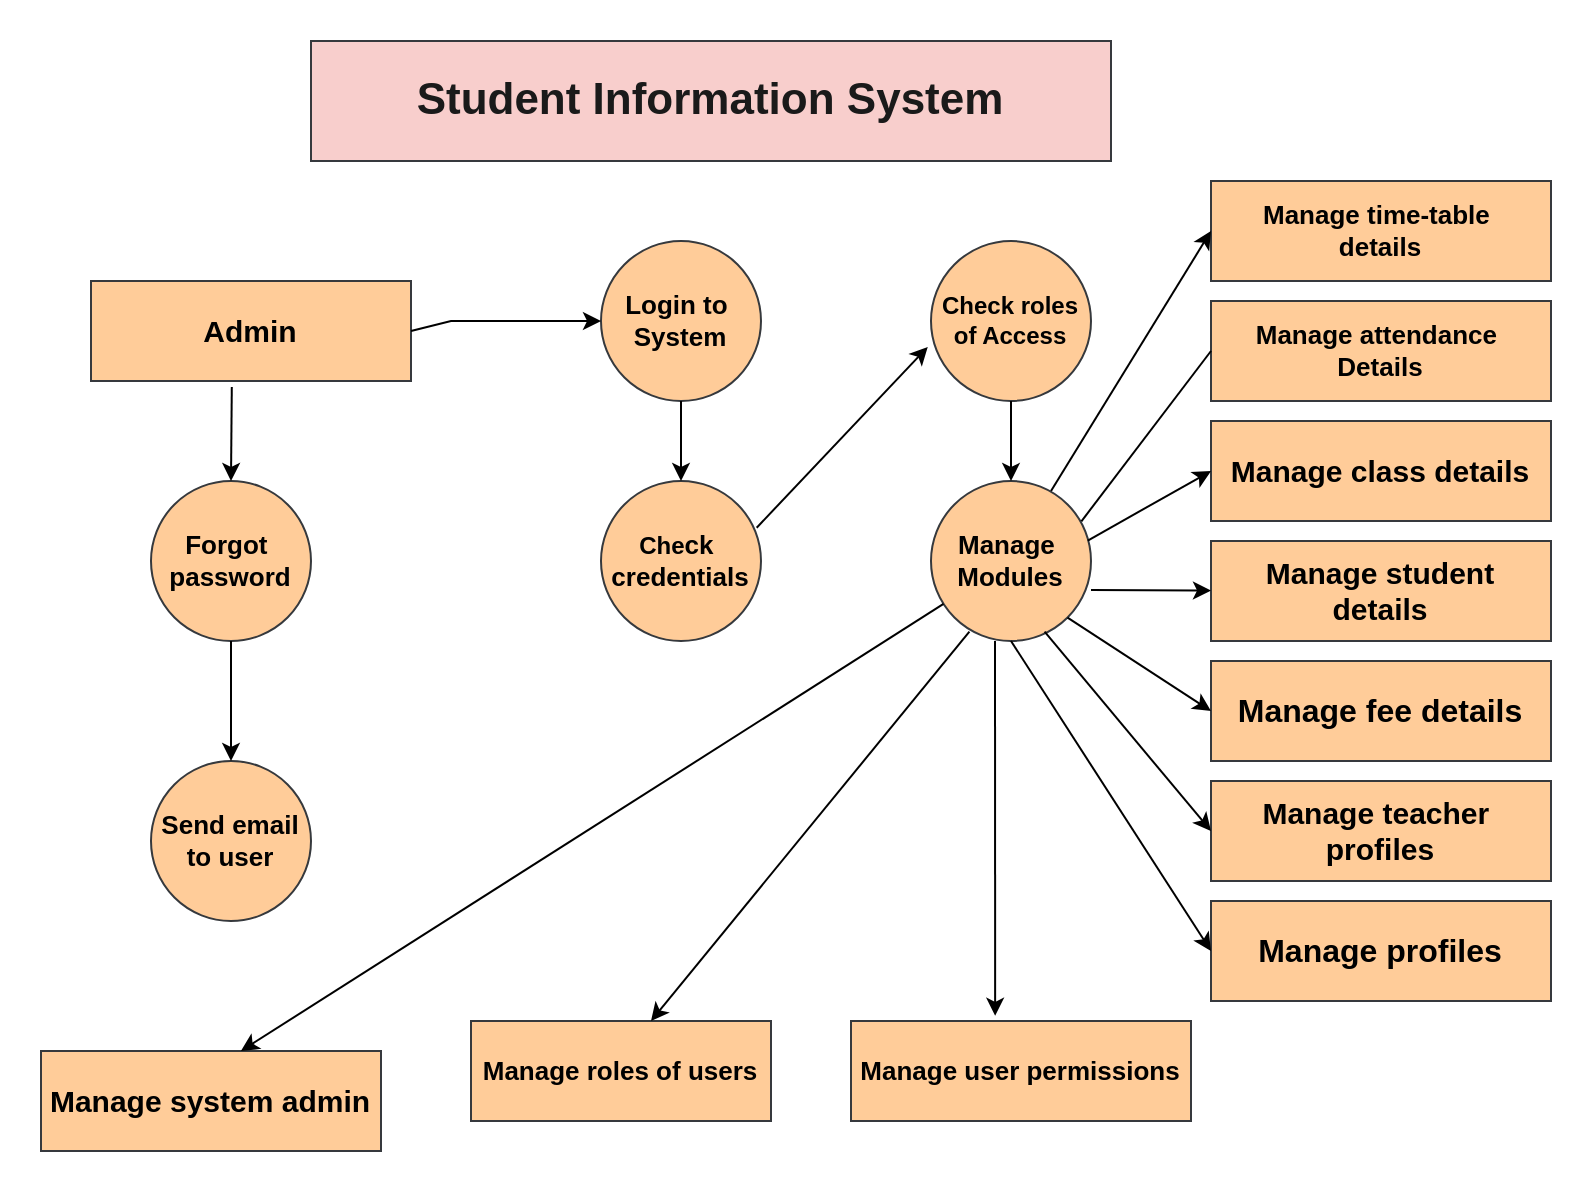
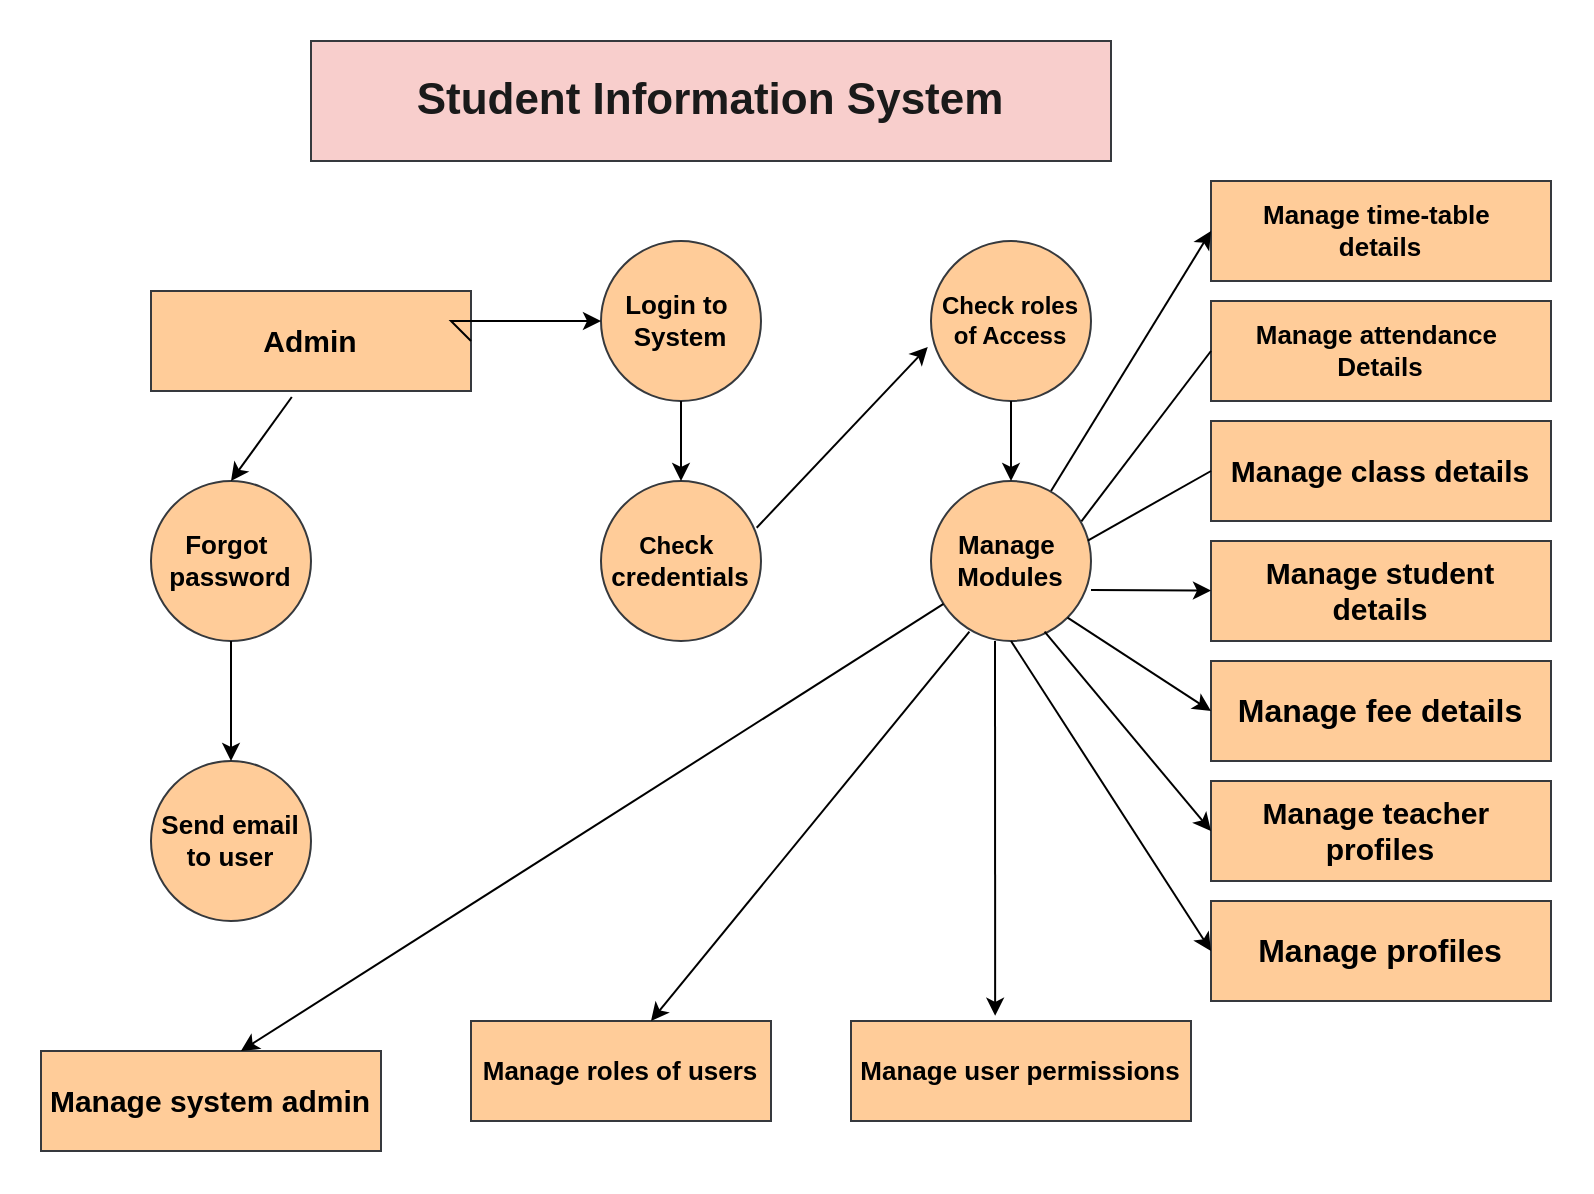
(251, 331) -> (311, 341)
(1198, 478) -> (1203, 475)
